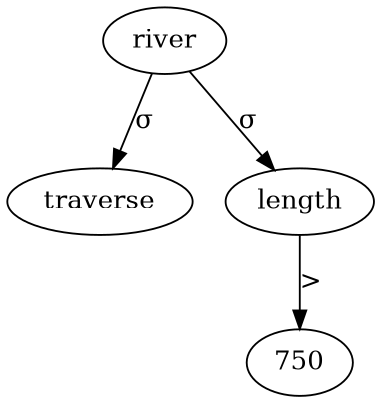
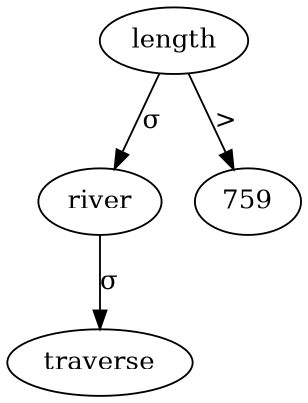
(226, 114) -> (141, 113)
(300, 363) -> (248, 202)
